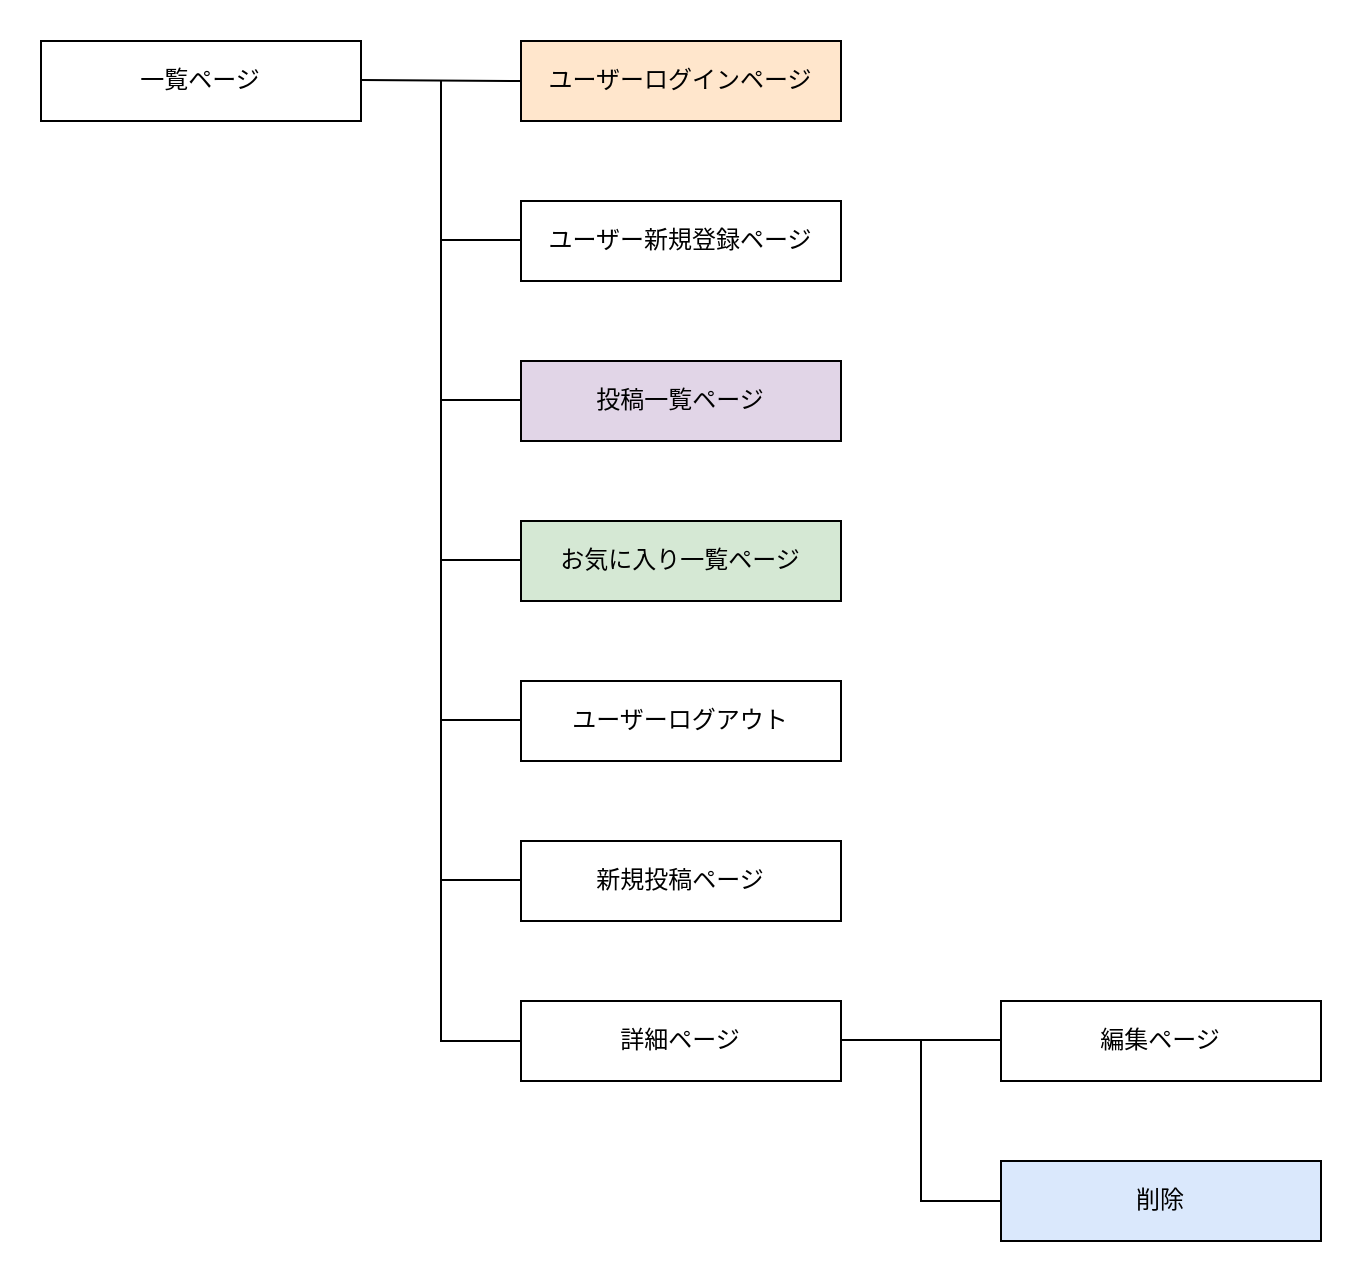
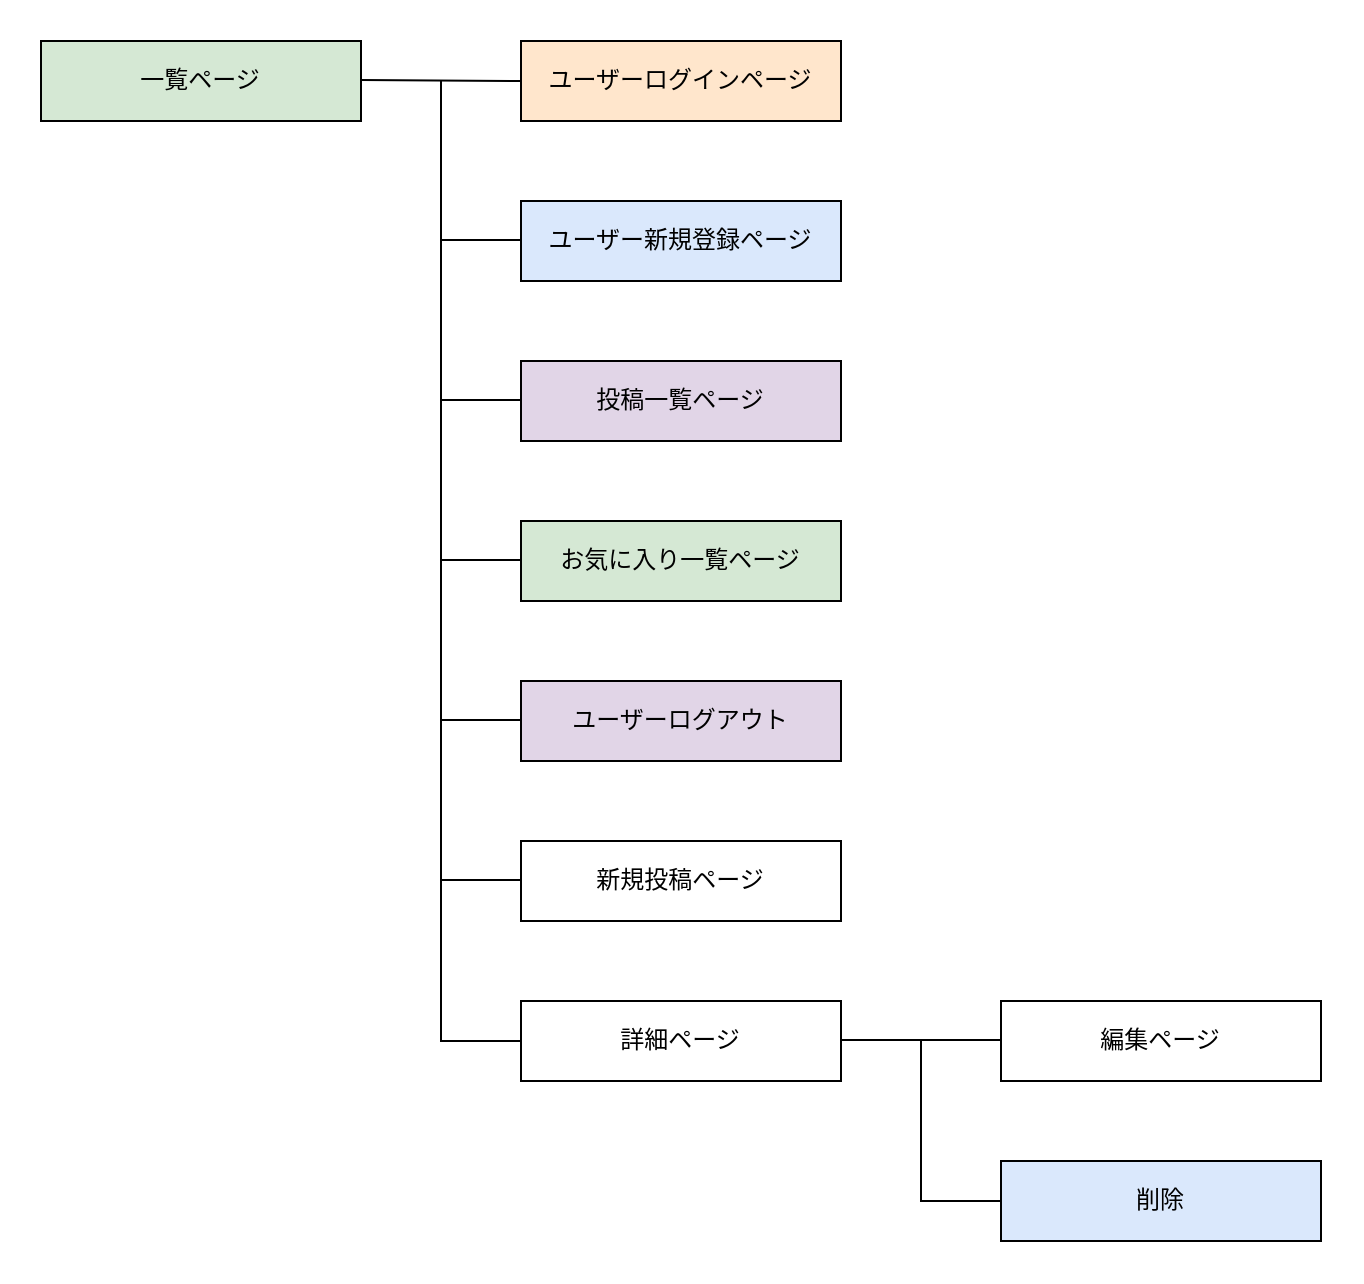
(201, 81) -> (201, 81)
(681, 241) -> (681, 241)
(681, 721) -> (681, 721)
